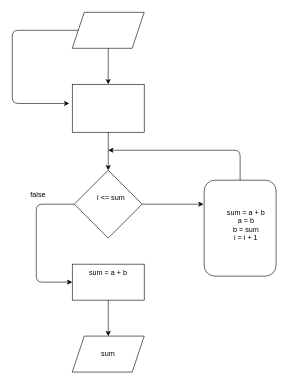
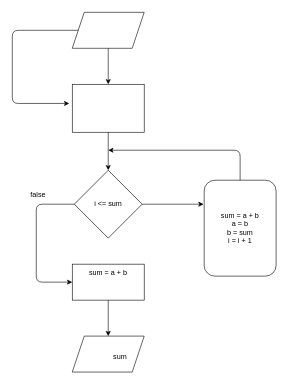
(111, 198) -> (108, 204)
(246, 225) -> (240, 228)
(108, 354) -> (120, 357)
